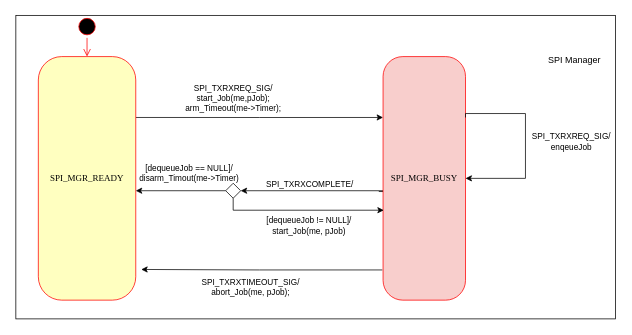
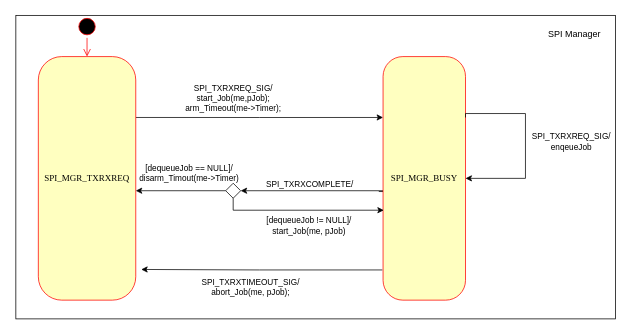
(574, 60) -> (574, 34)
(87, 179) -> (87, 179)
(424, 179) -> (424, 179)
